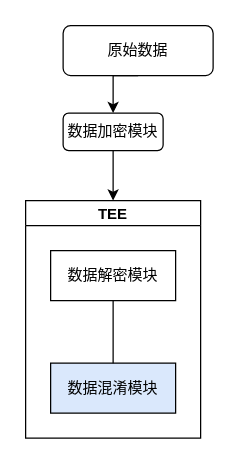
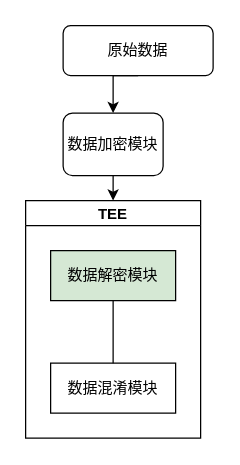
(113, 132) -> (113, 144)
(113, 276) -> (113, 276)
(113, 388) -> (113, 388)
